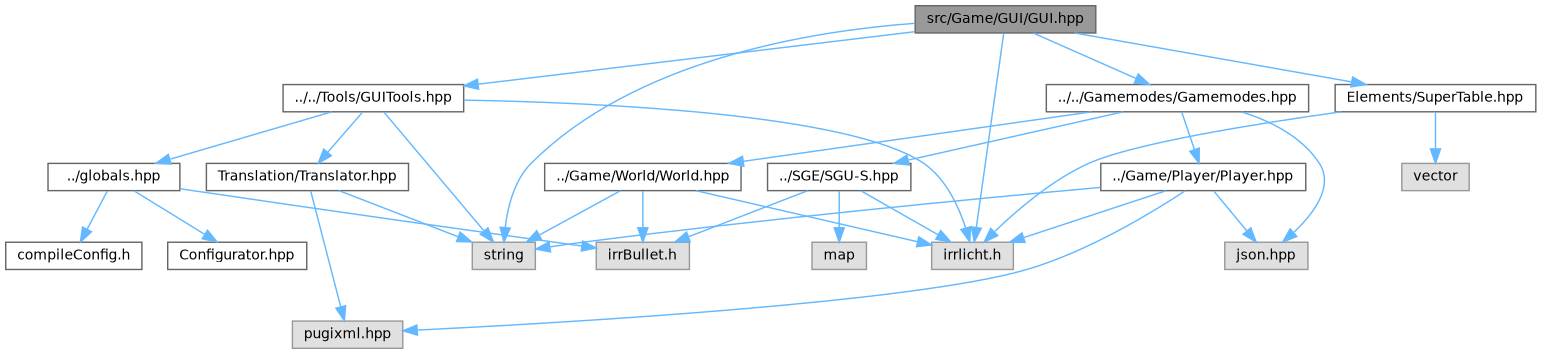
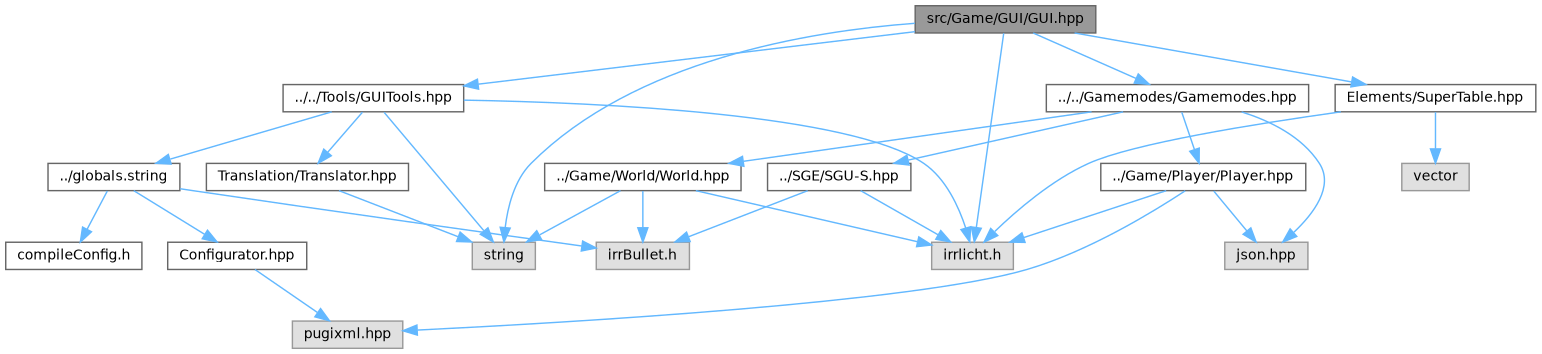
(114, 177) -> (114, 177)
(852, 211) -> none
(326, 249) -> (286, 291)
(839, 256) -> none
